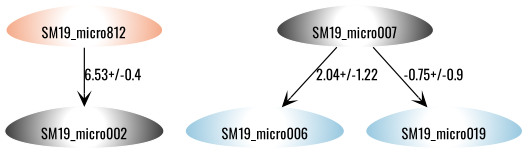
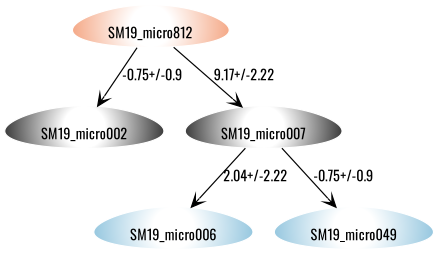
none -> (203, 73)
(113, 77) -> (153, 77)
(347, 77) -> (256, 178)
(444, 127) -> (354, 228)
